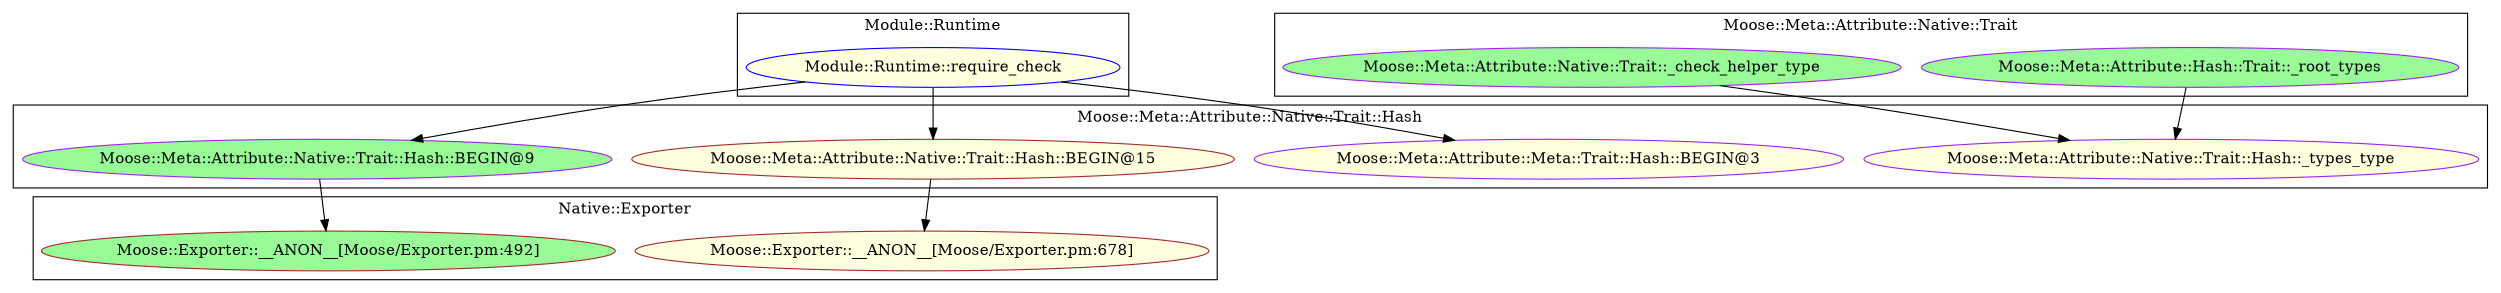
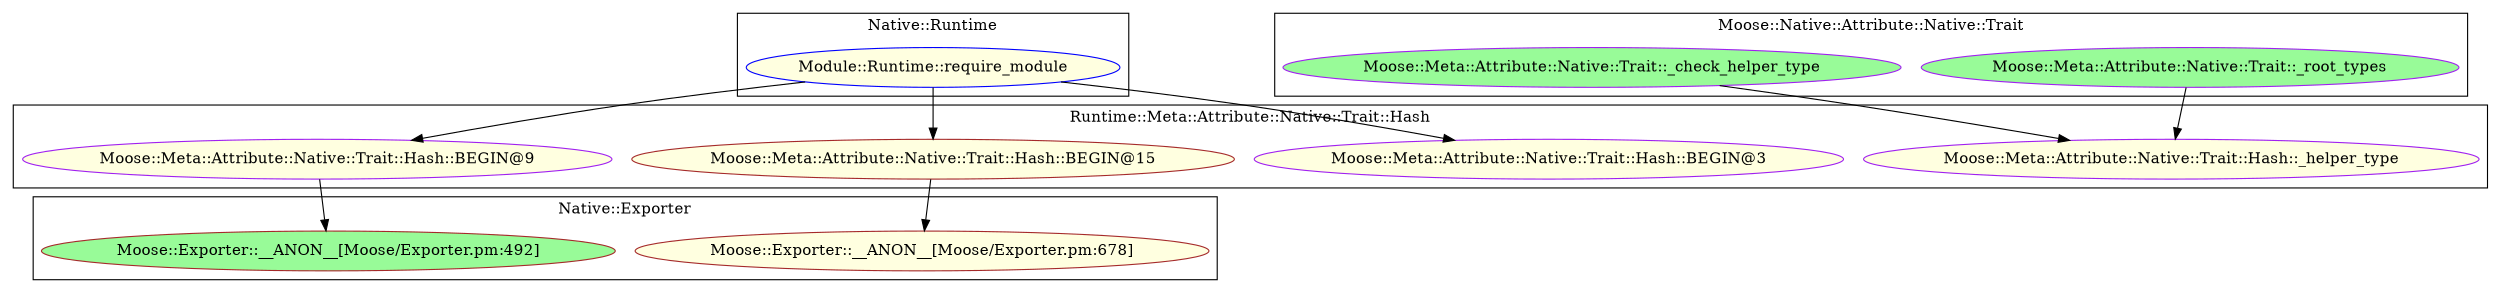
(933, 26) -> (933, 26)
(1871, 26) -> (1871, 26)
(933, 67) -> (933, 67)
(2190, 67) -> (2190, 67)
(1250, 118) -> (1250, 118)
(317, 159) -> (317, 159)
(1549, 159) -> (1549, 159)
(2171, 159) -> (2171, 159)
